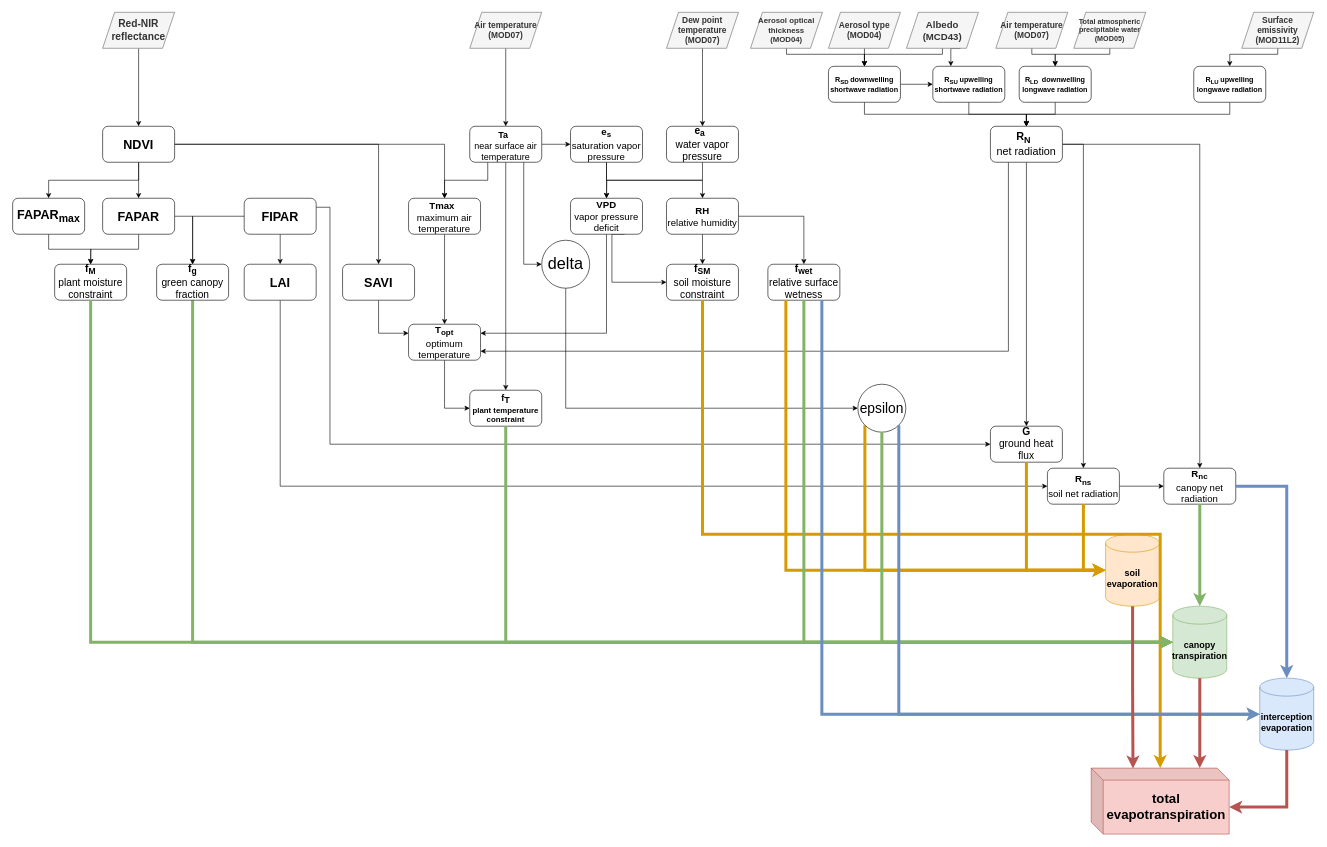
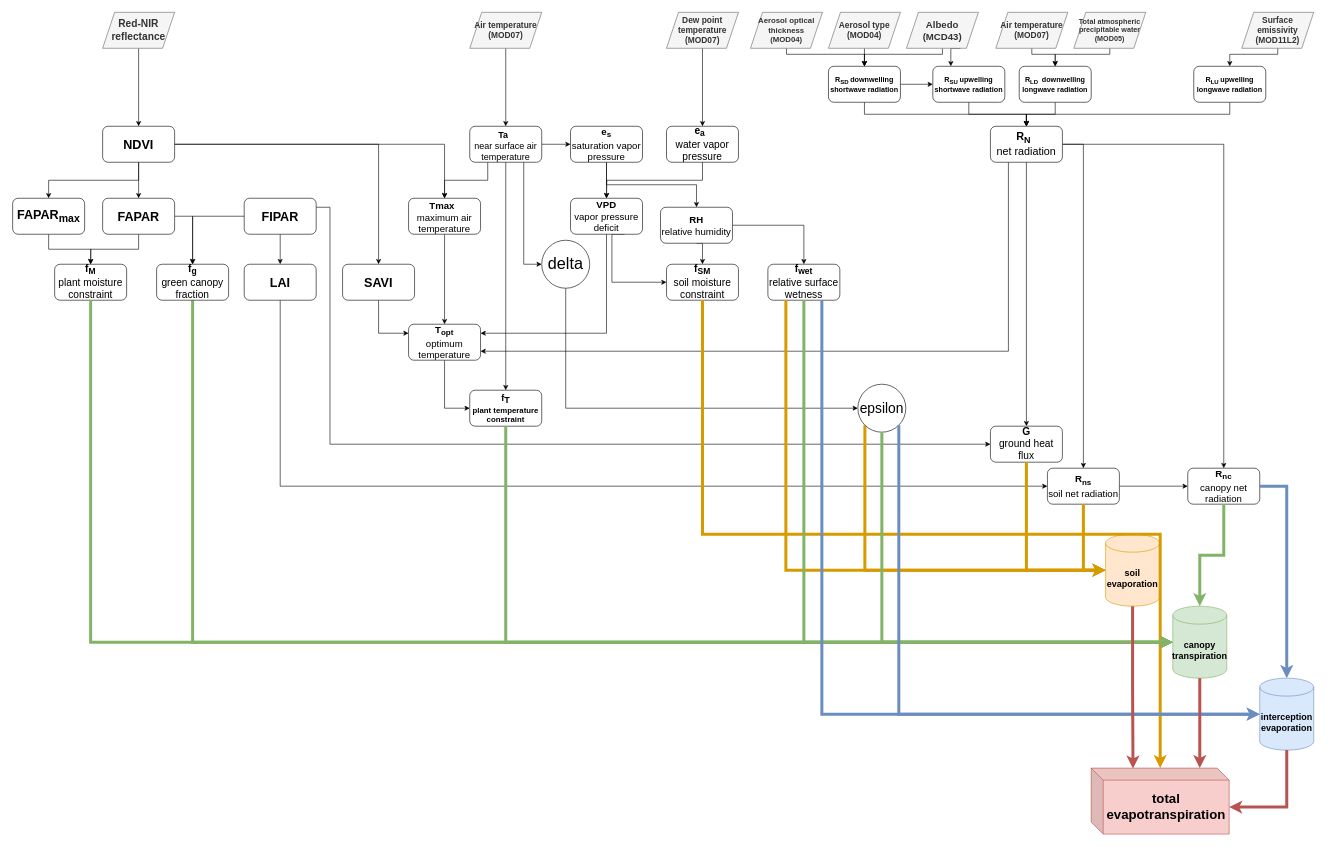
(702, 216) -> (696, 225)
(1200, 486) -> (1224, 486)
